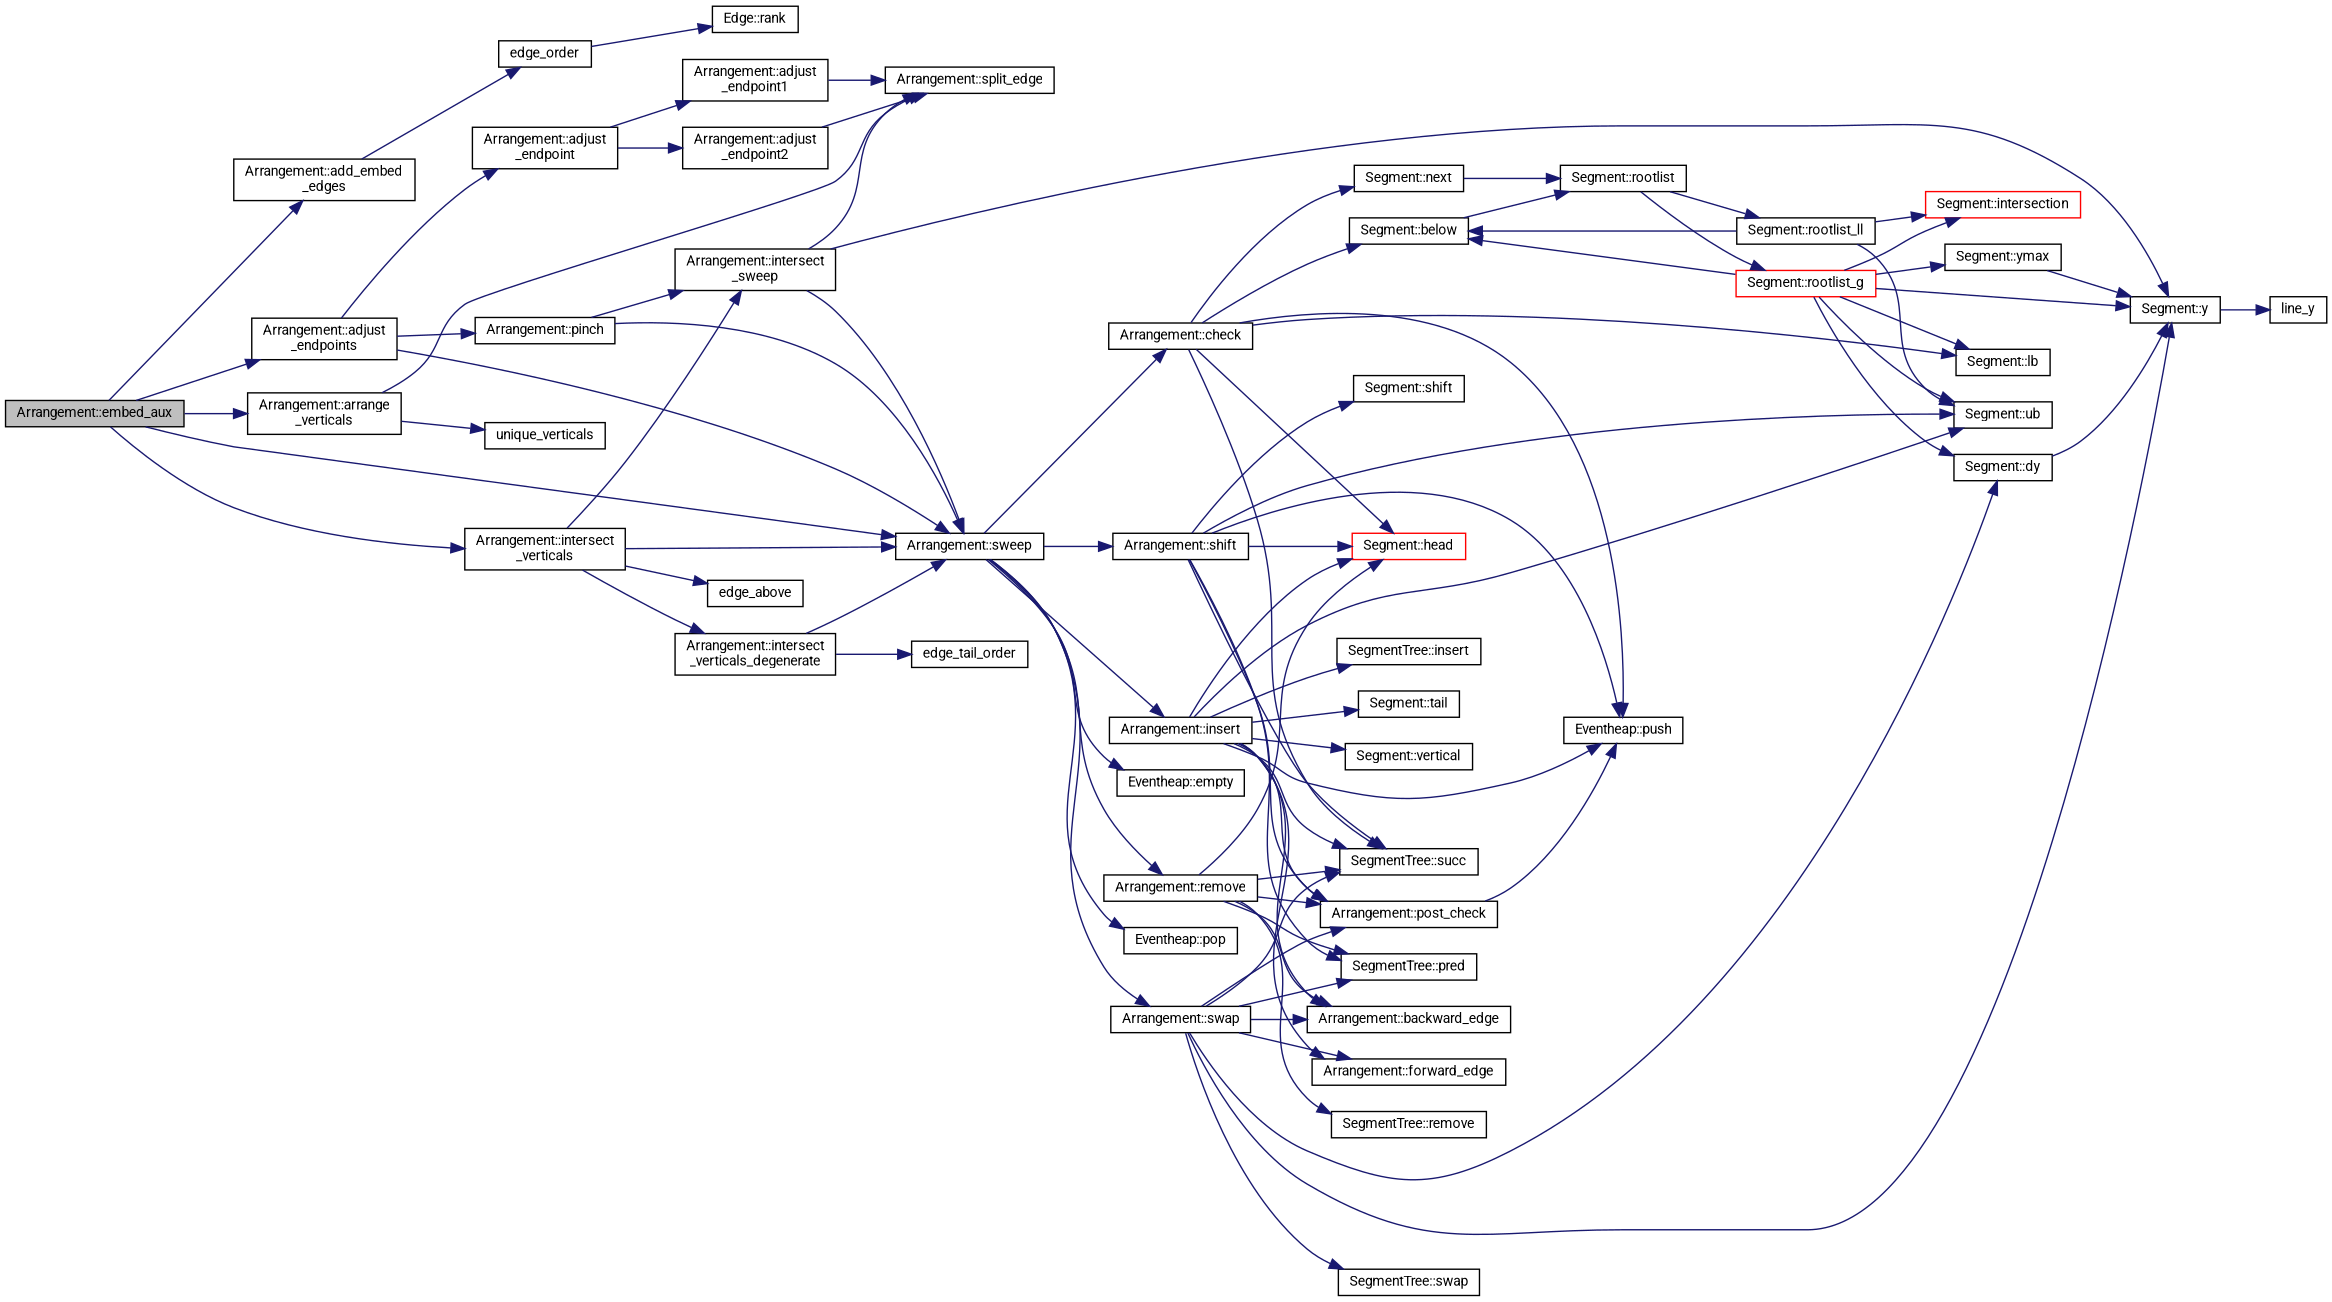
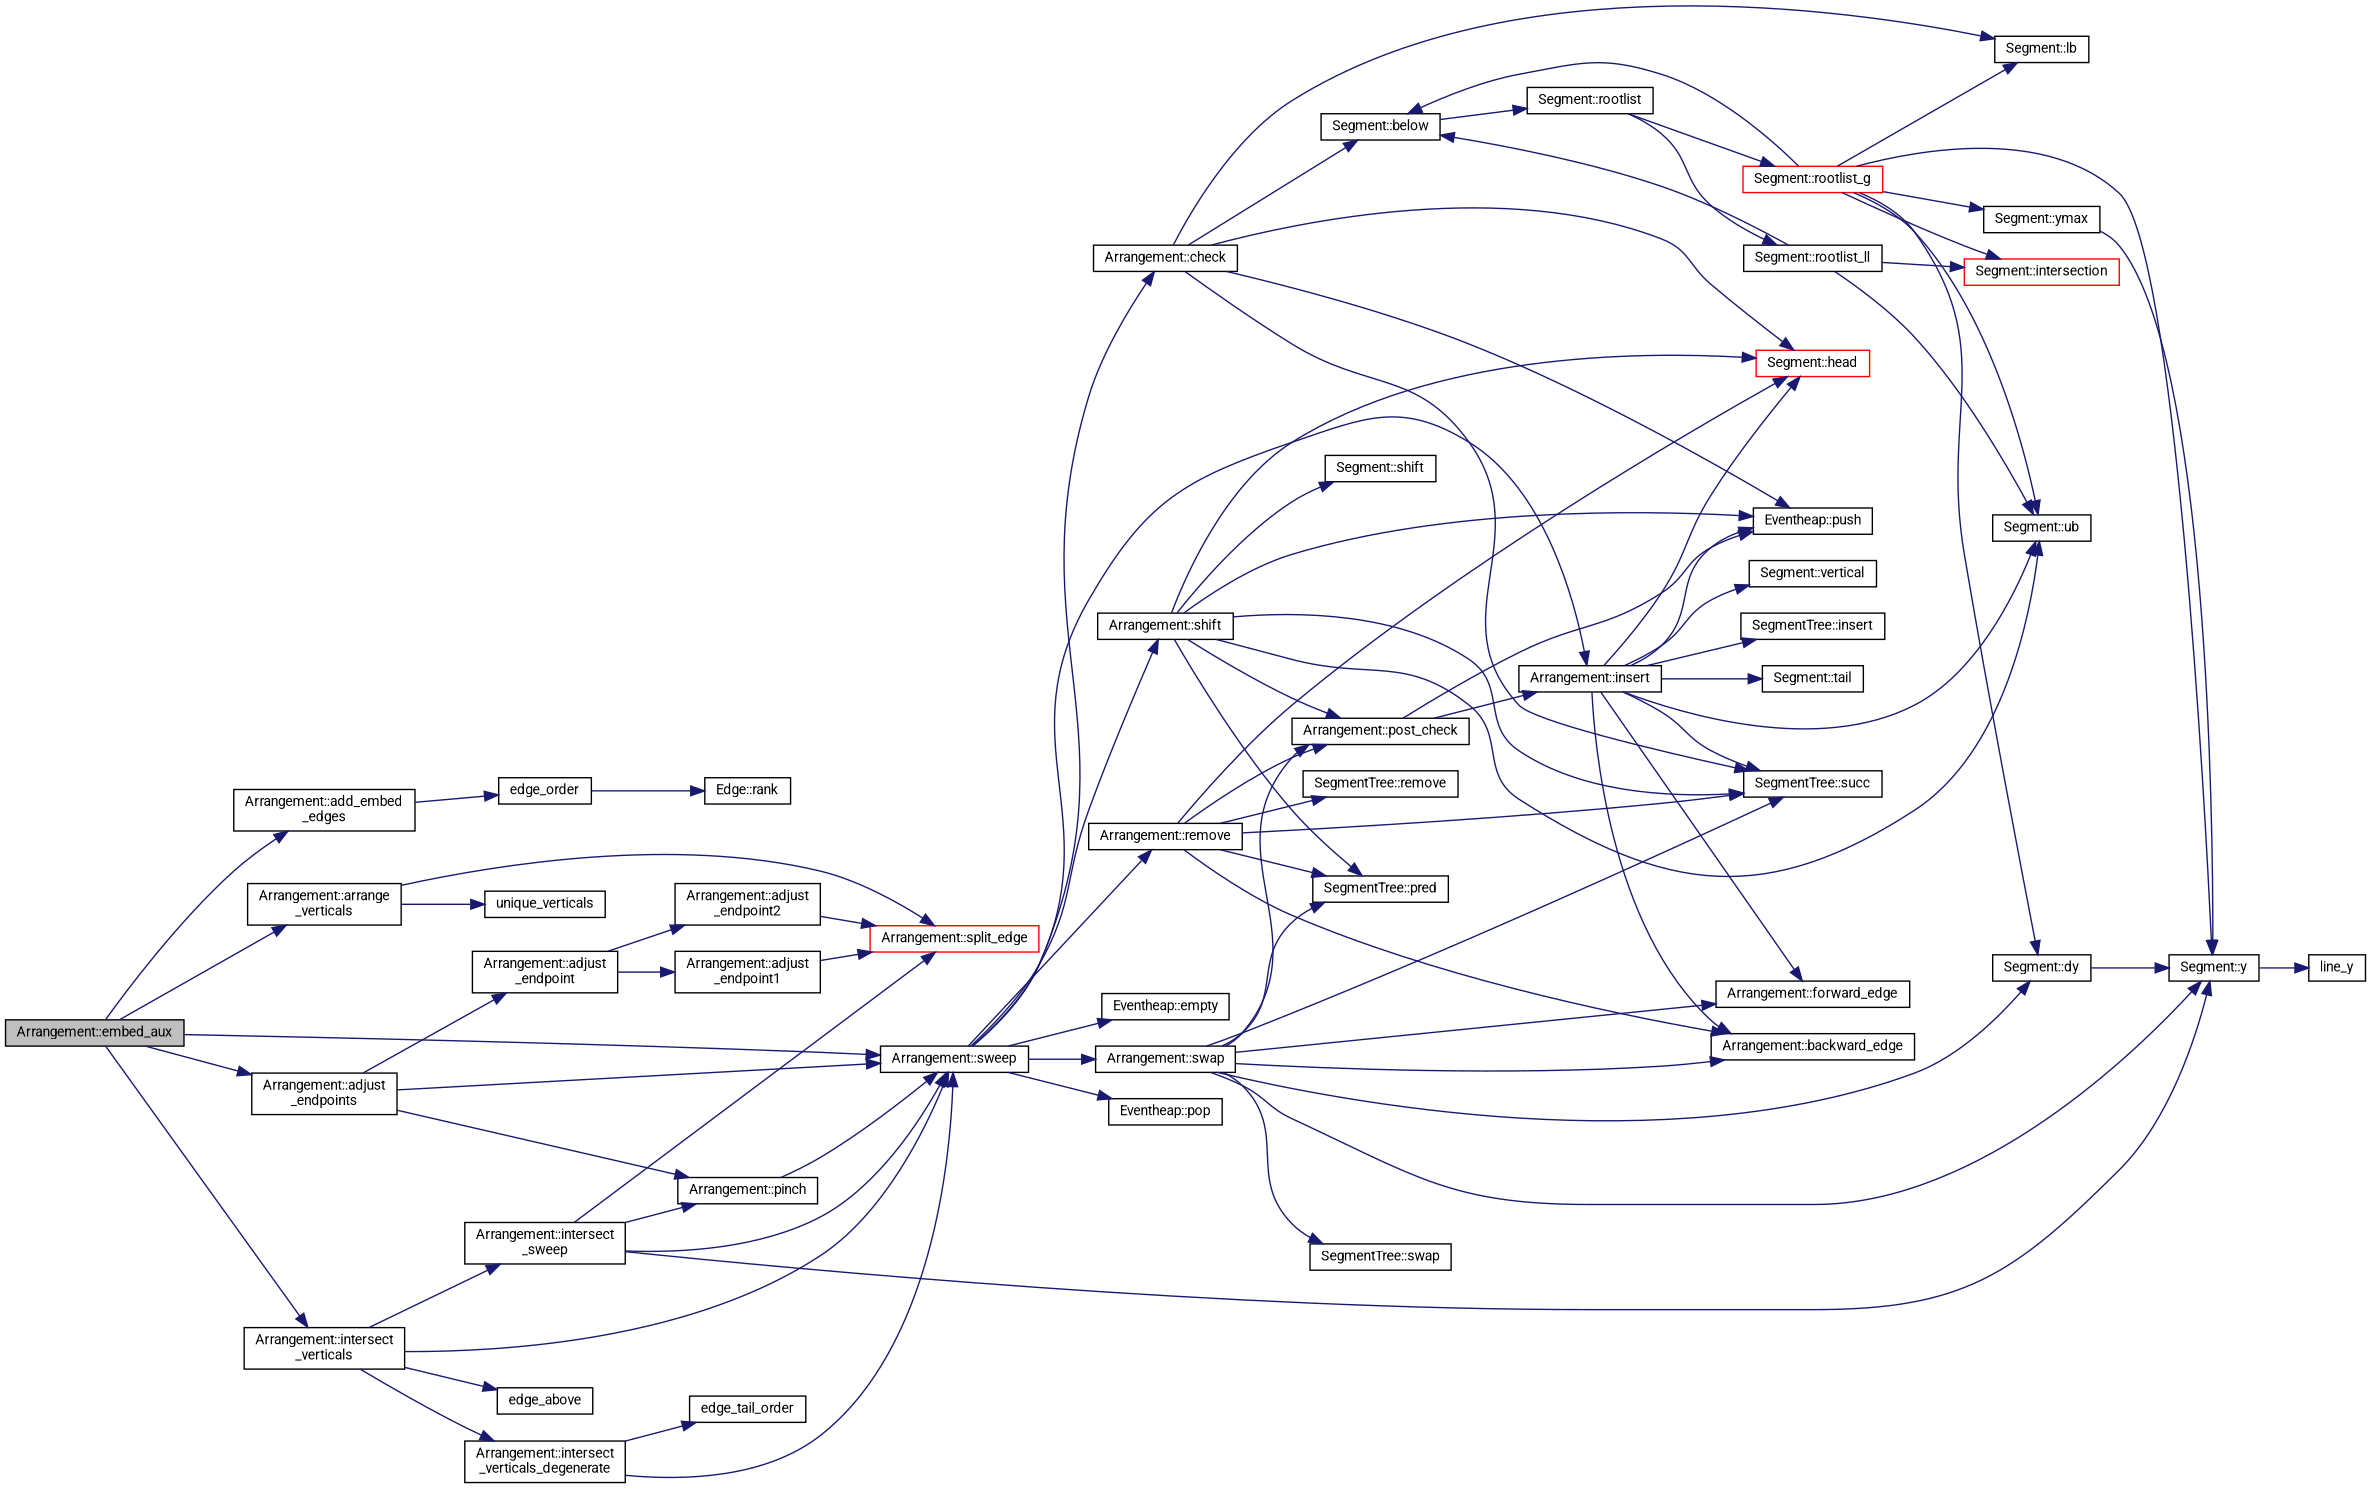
(970, 80) -> (954, 939)
(1409, 178) -> none
(630, 306) -> (654, 1215)
(1281, 816) -> (1483, 706)
